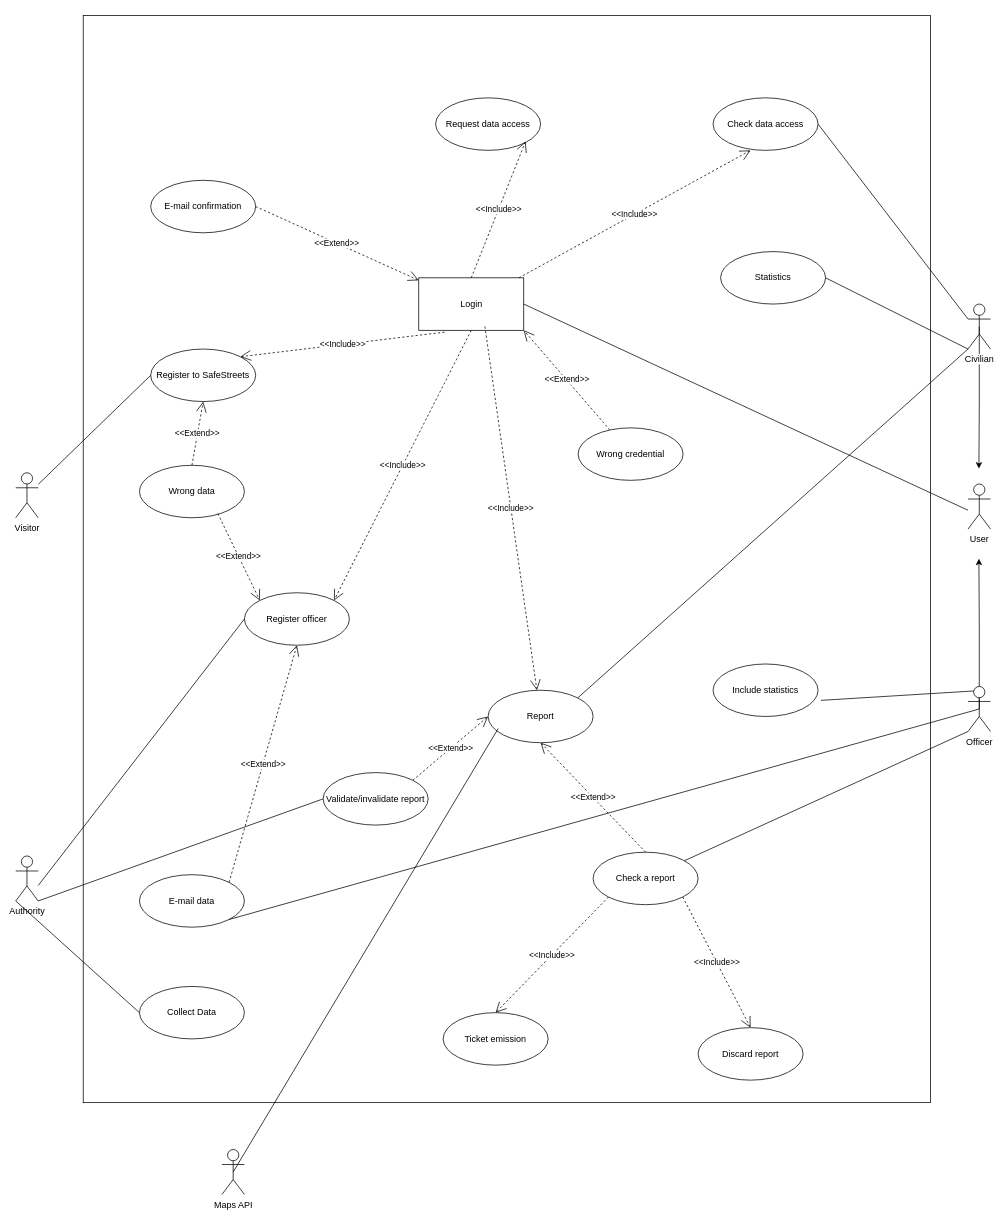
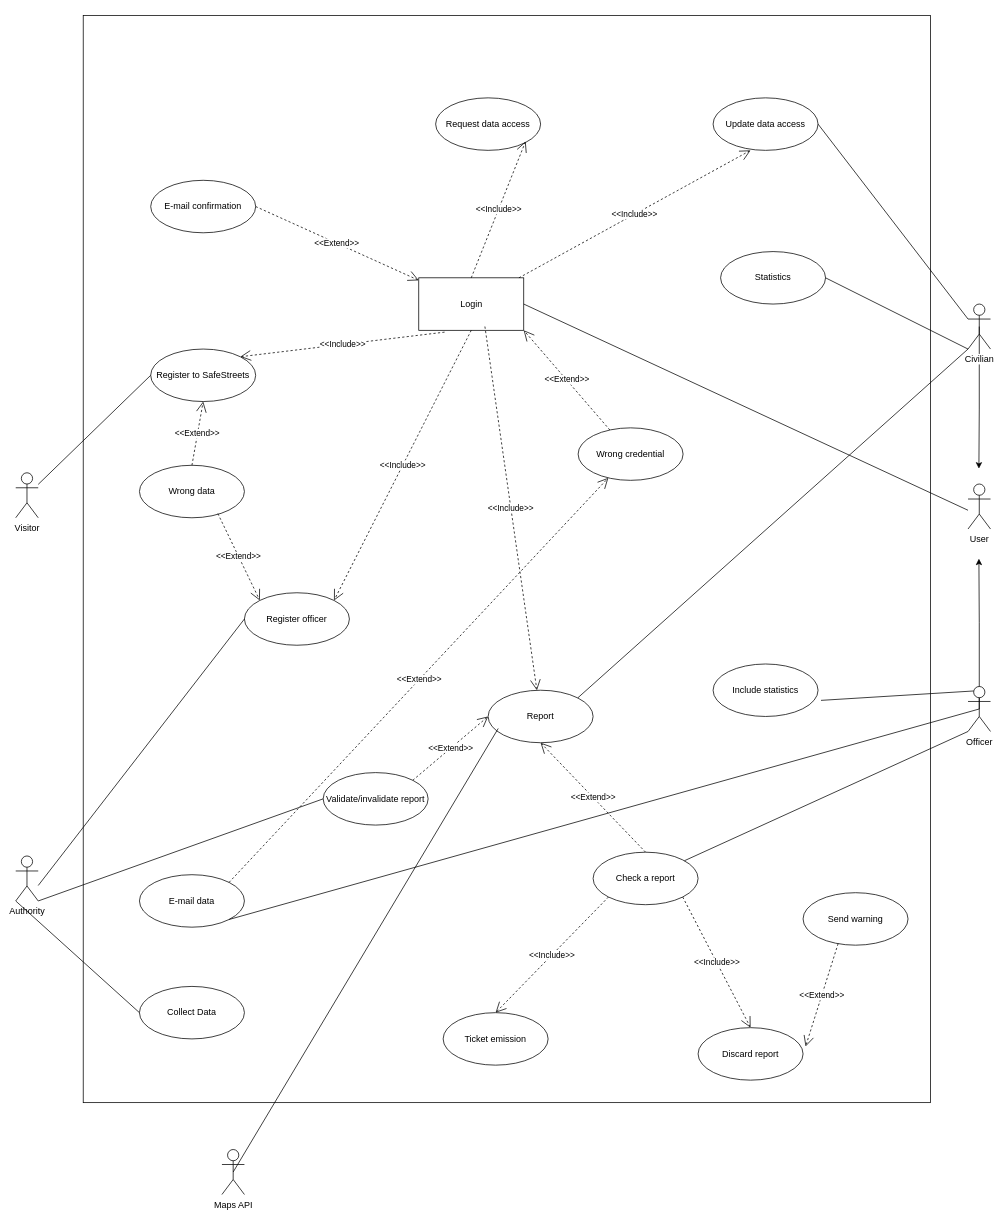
(765, 124) -> (765, 124)
(263, 764) -> (418, 681)
none -> (855, 919)
none -> (822, 994)
